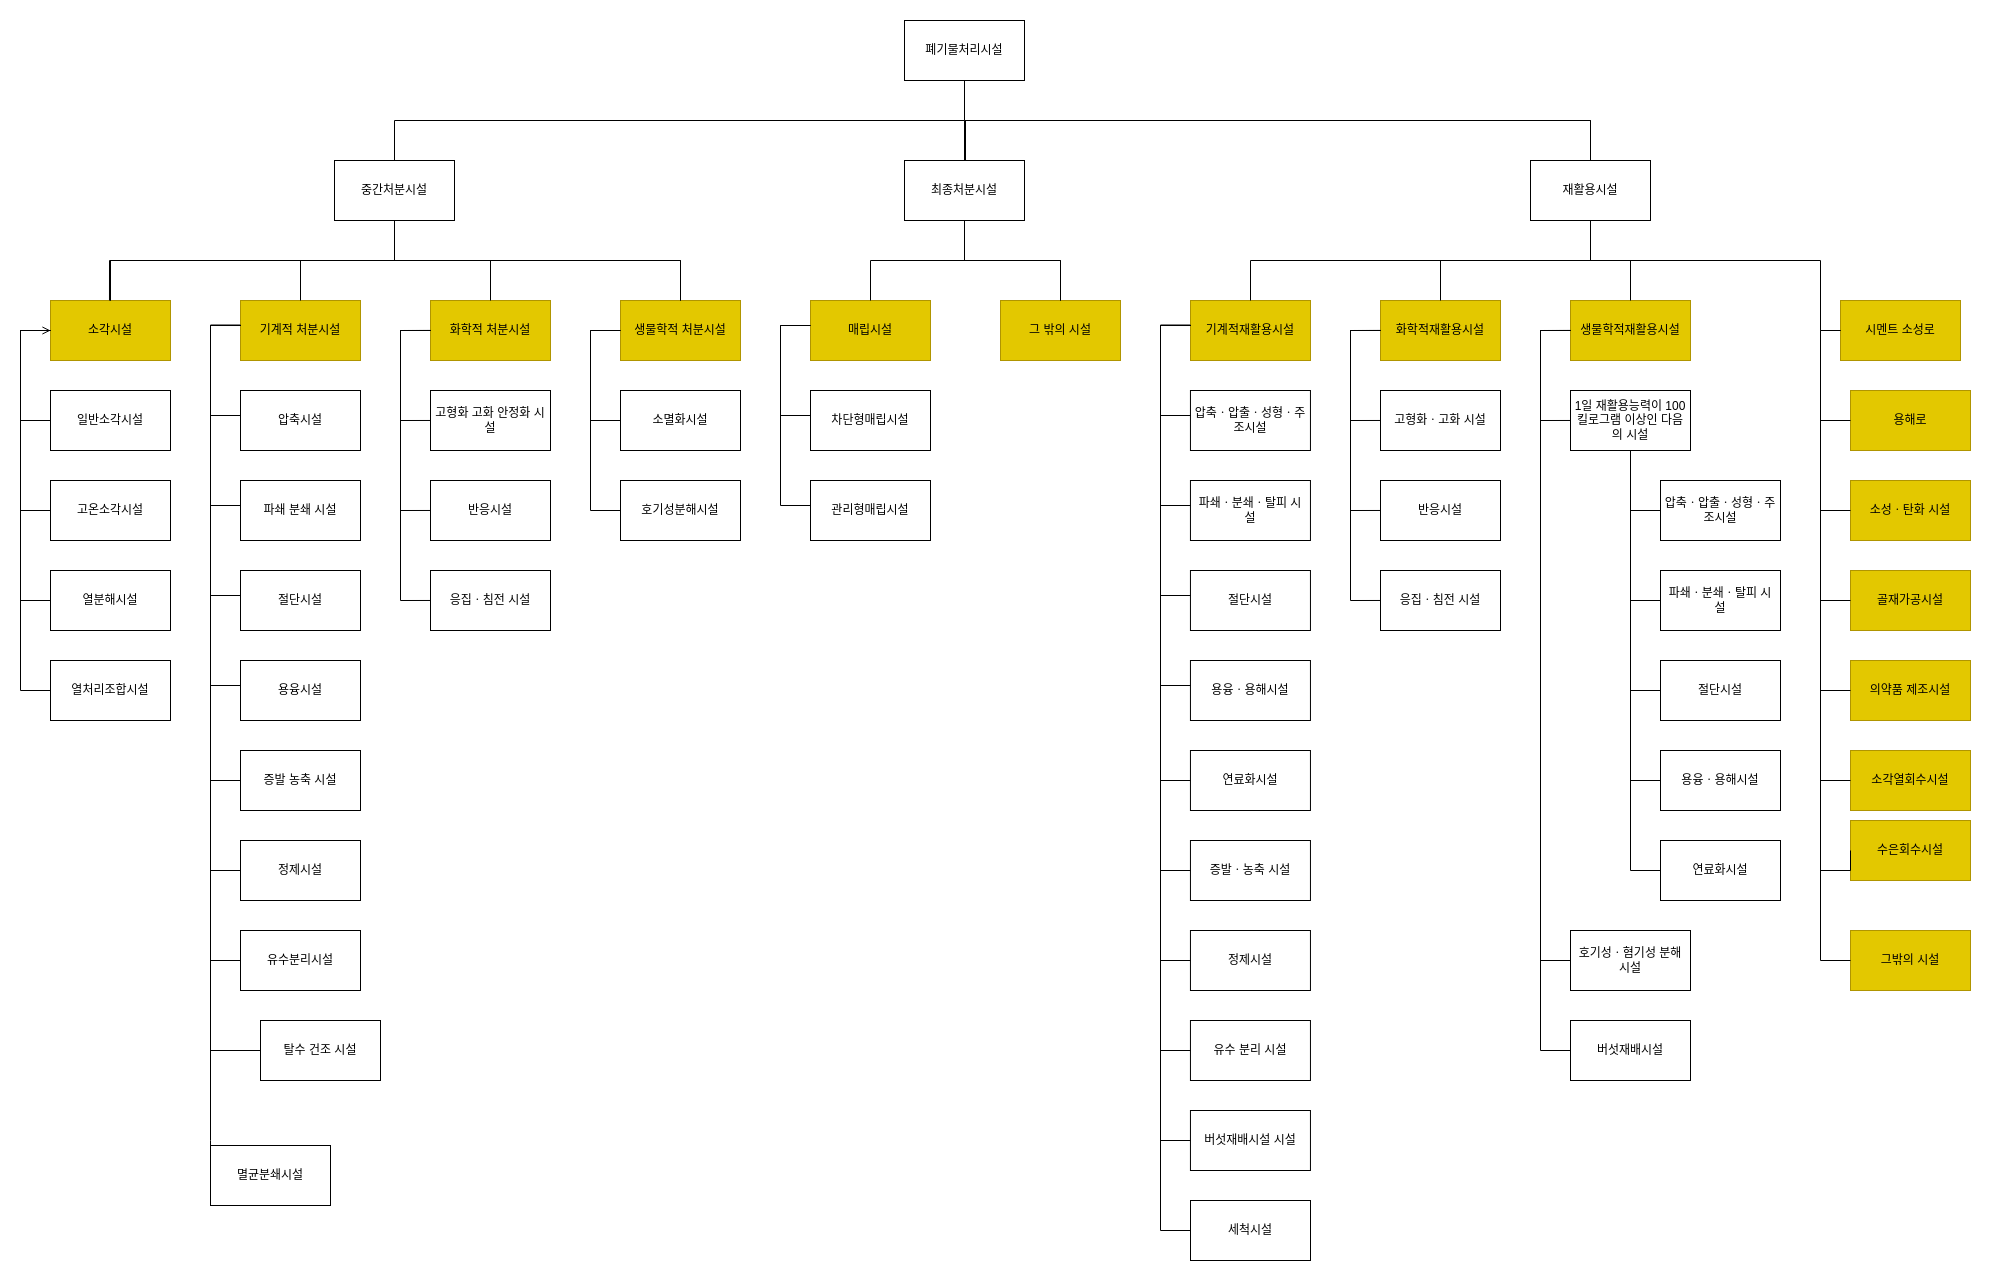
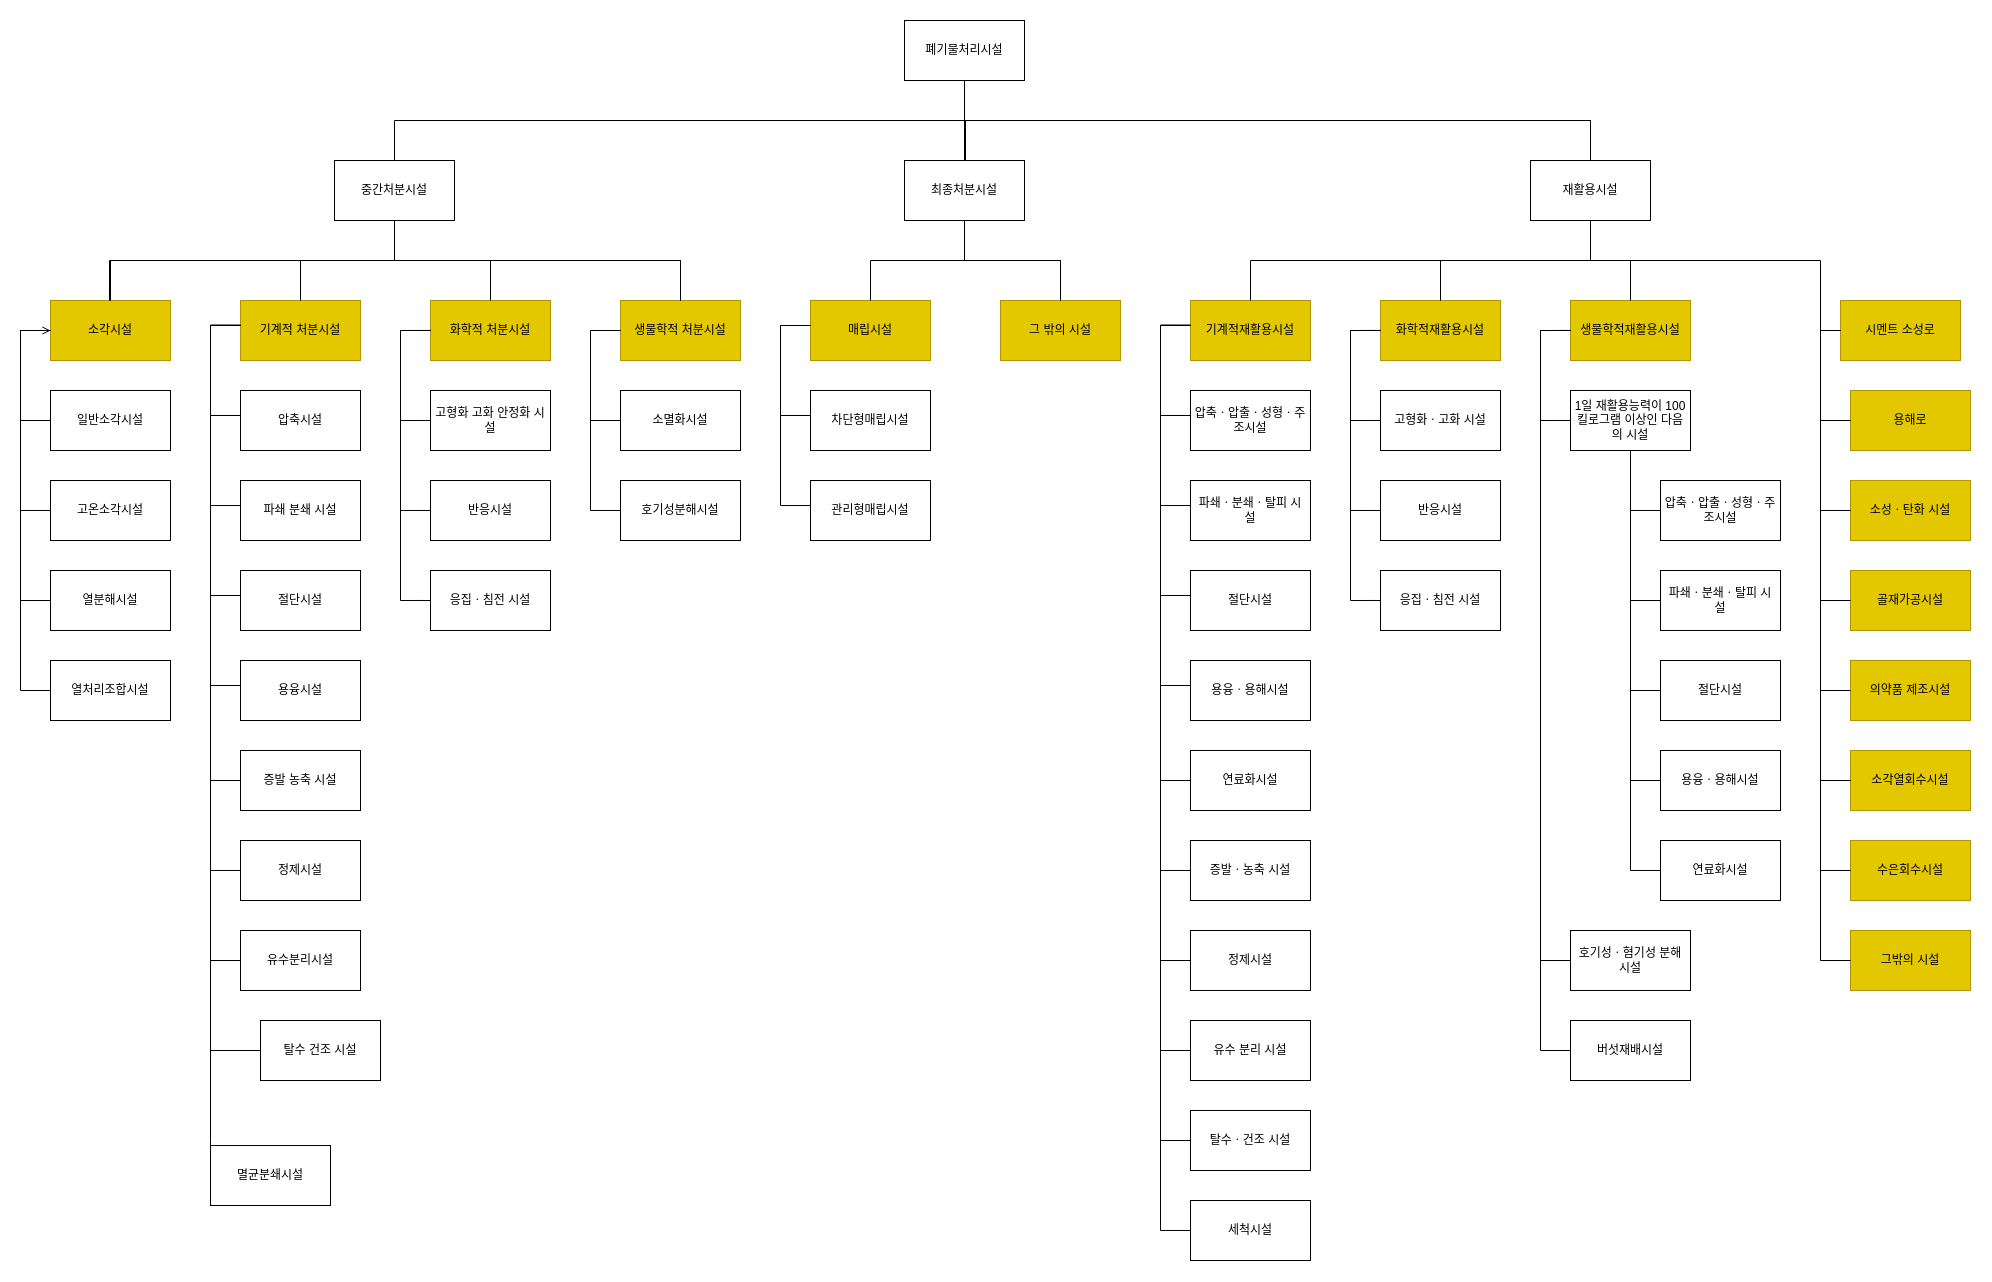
(1911, 851) -> (1911, 871)
(1251, 1141) -> (1251, 1141)
